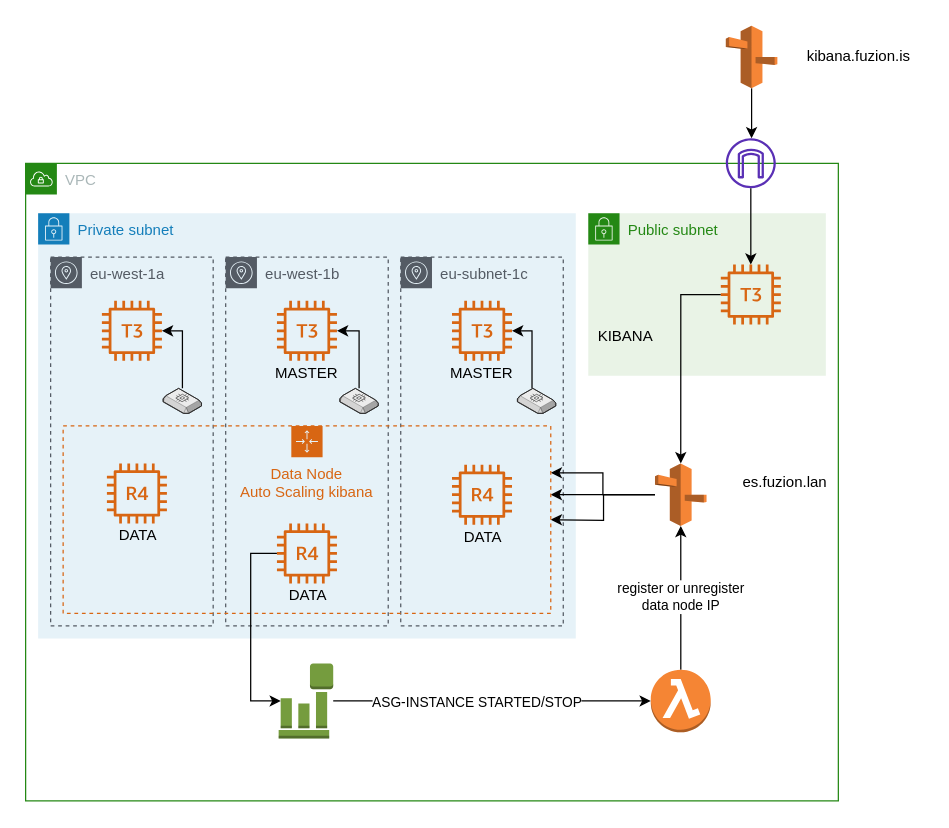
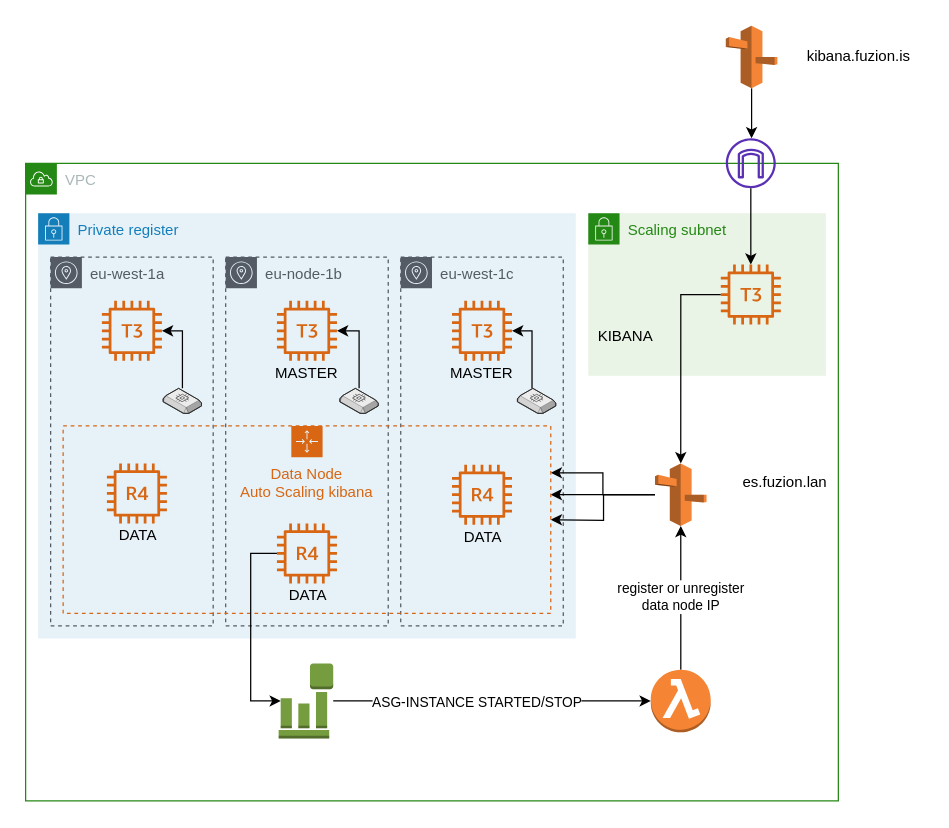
(133, 231) -> (139, 231)
(677, 231) -> (681, 231)
(308, 275) -> (308, 275)
(491, 275) -> (483, 275)
